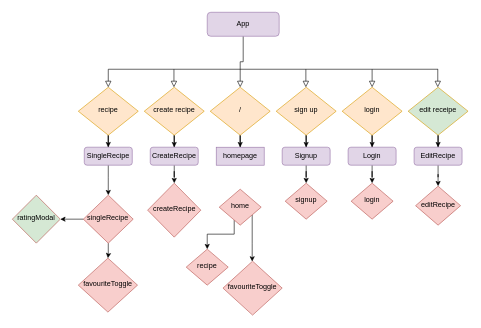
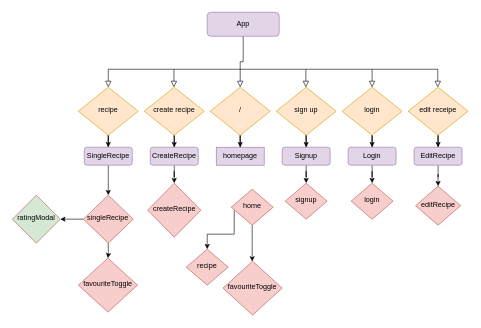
(438, 111) -> (438, 111)
(240, 207) -> (252, 207)
